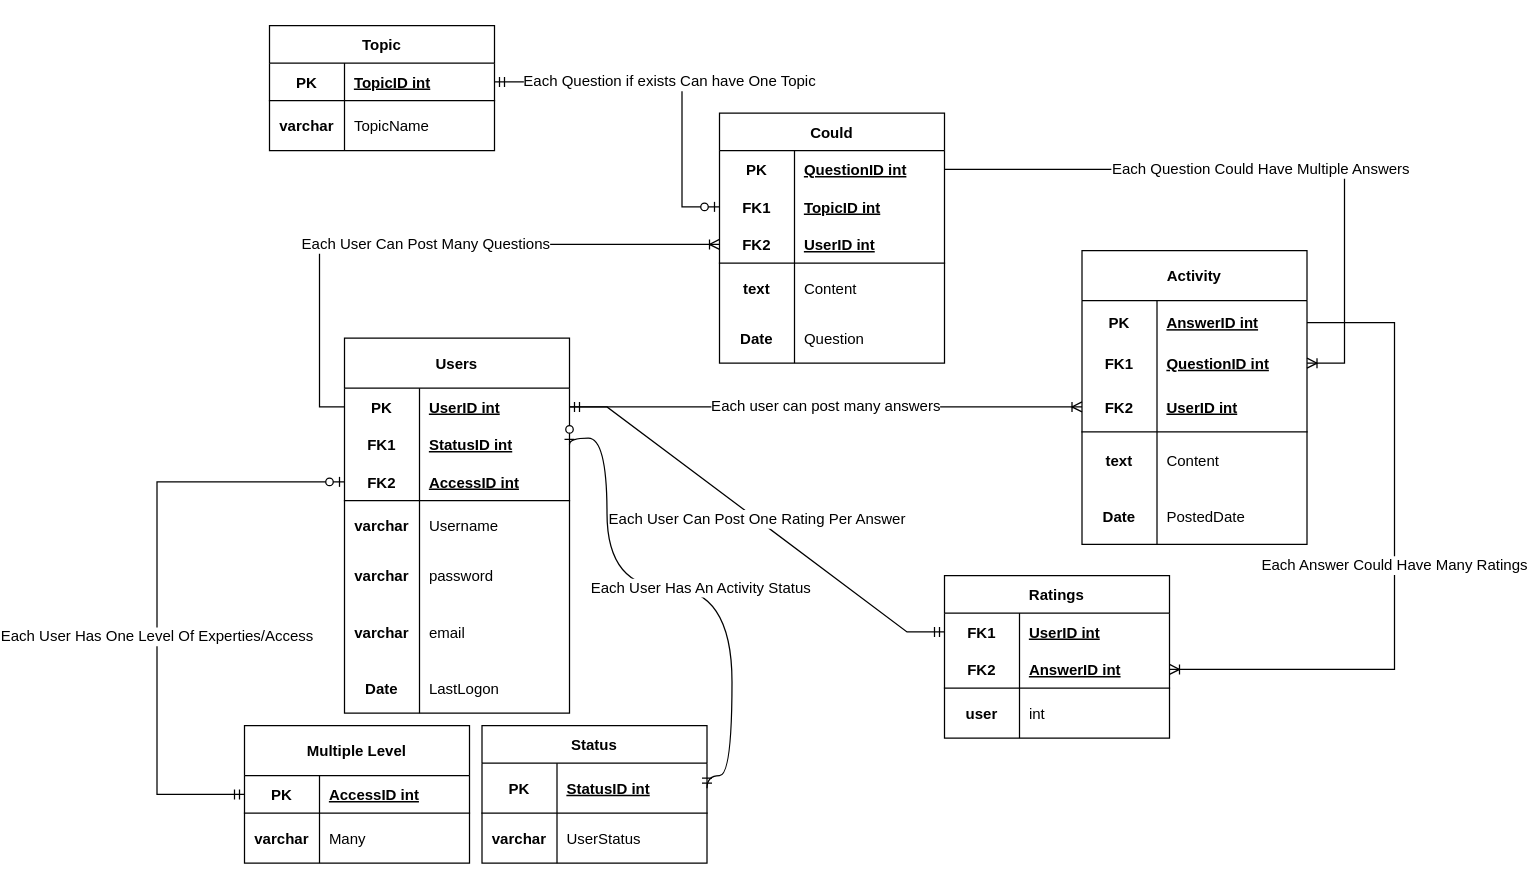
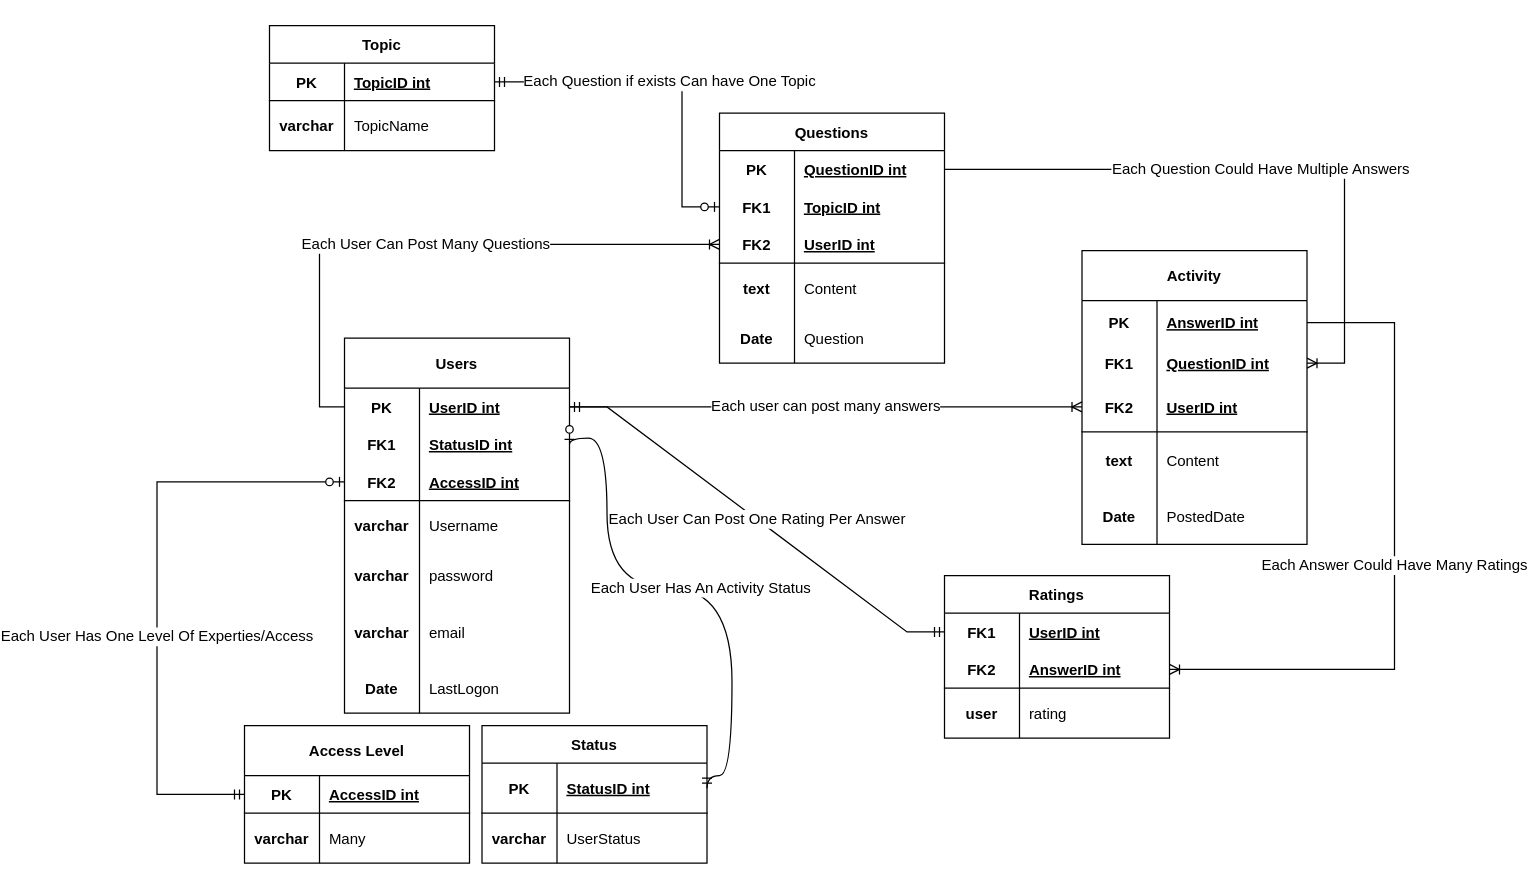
(831, 133) -> (831, 133)
(1039, 714) -> (1052, 714)
(356, 751) -> (356, 751)
